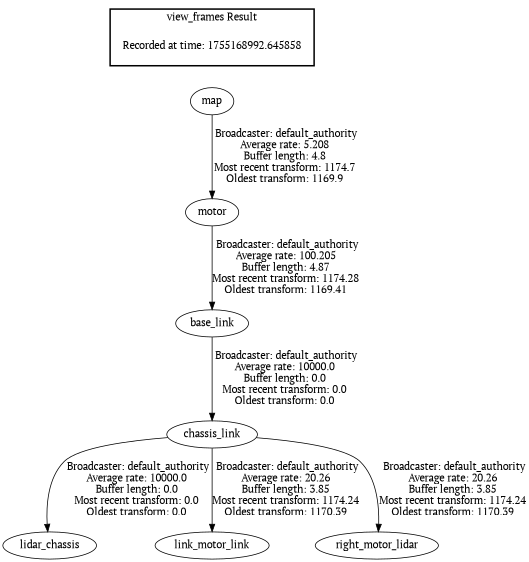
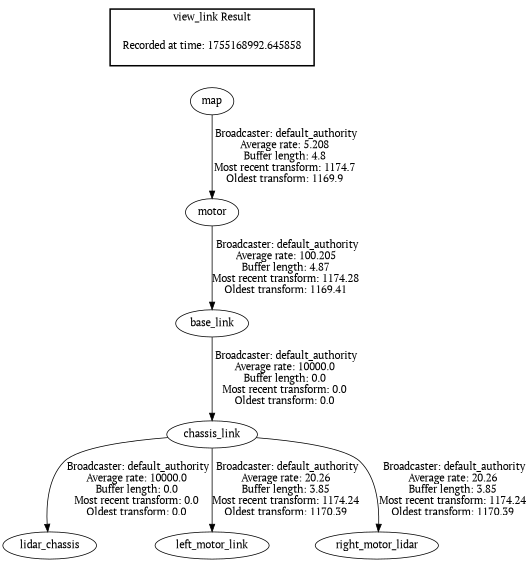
(212, 18) -> (212, 18)
(212, 546) -> (212, 546)
